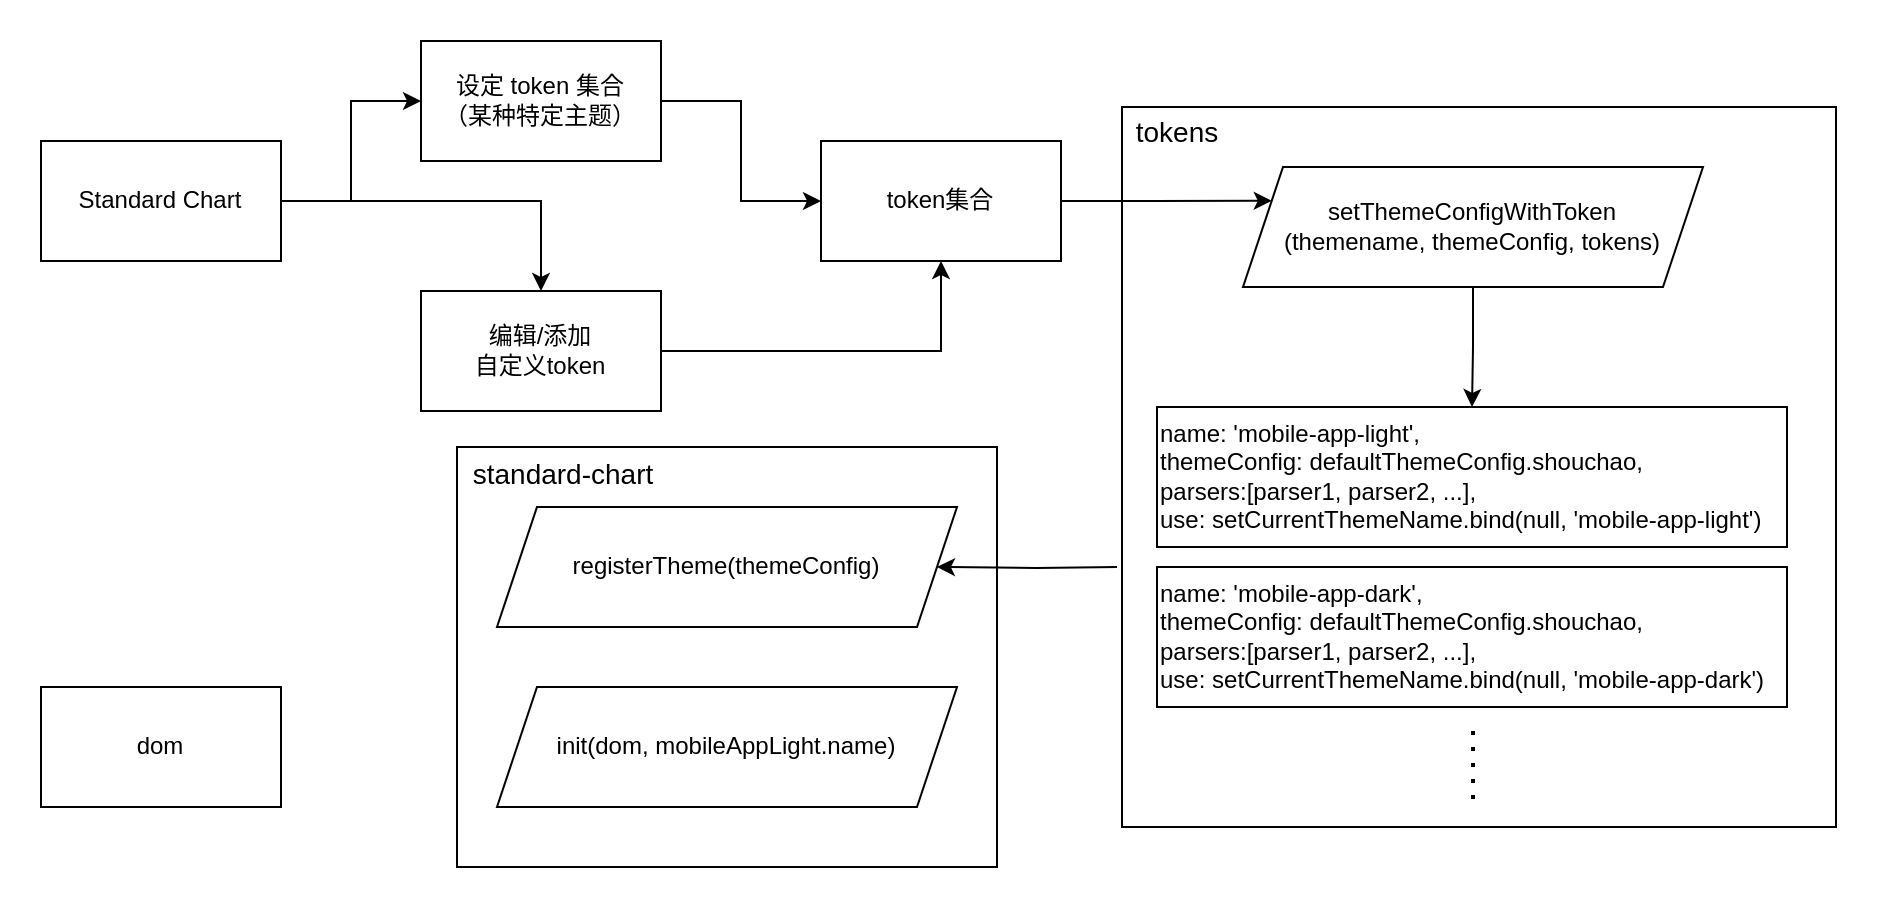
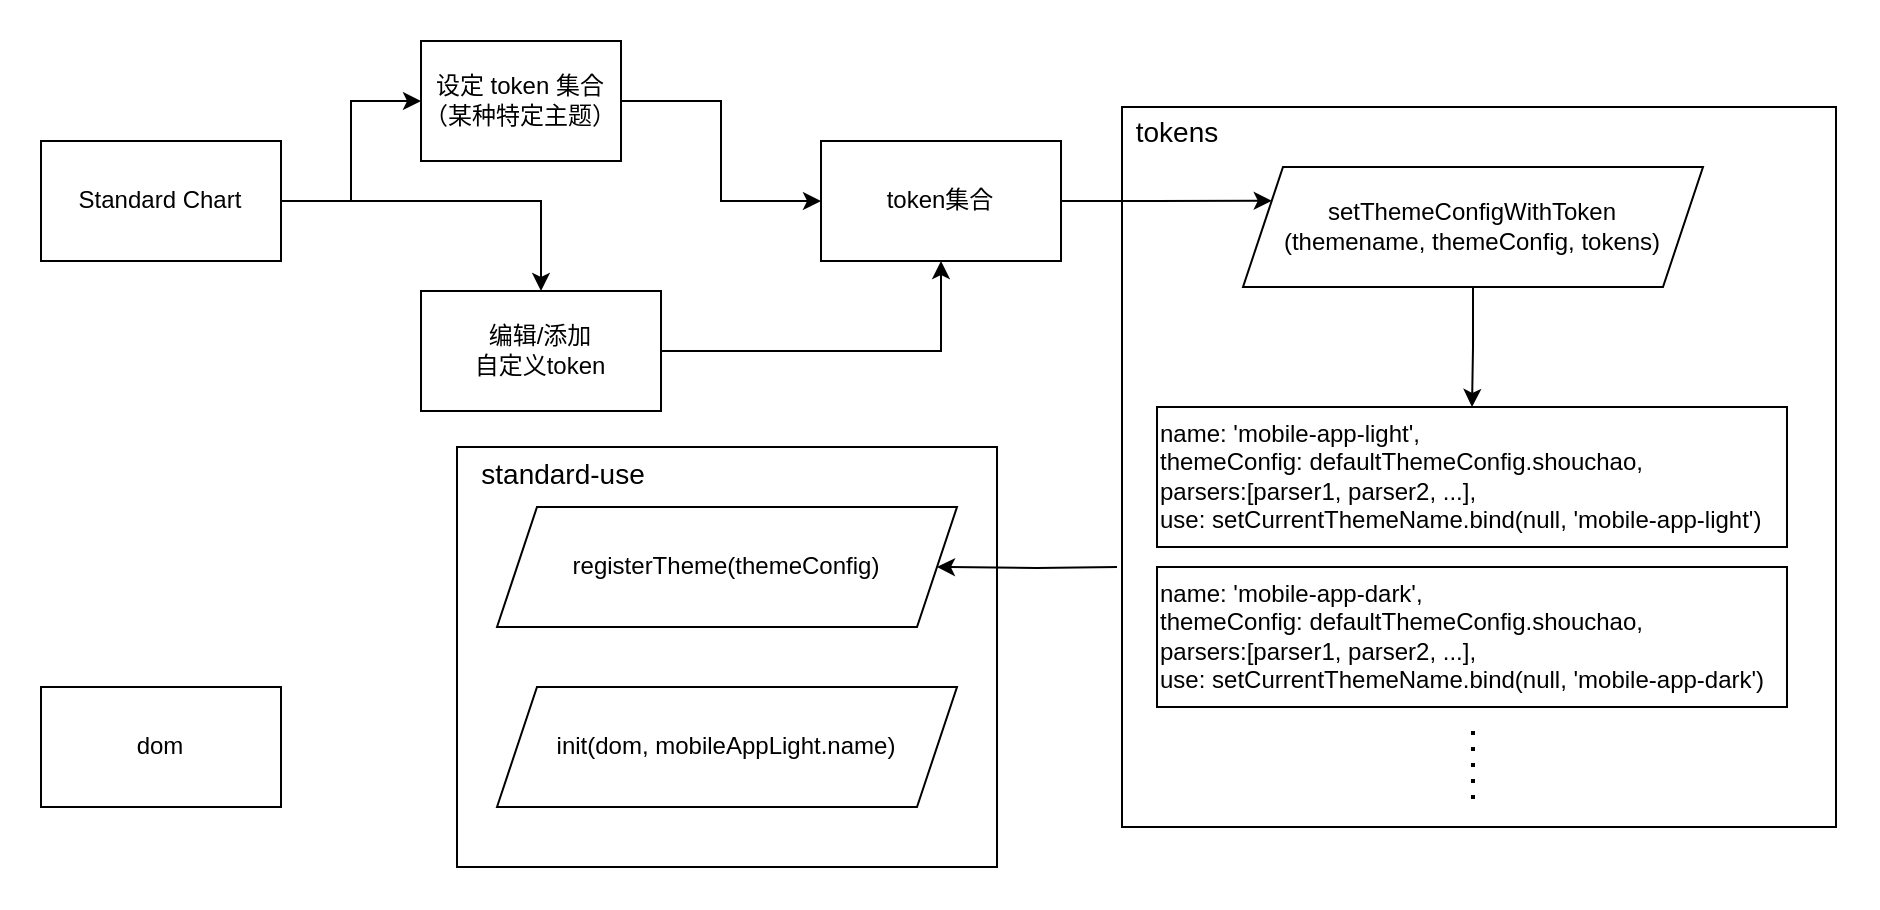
(541, 101) -> (521, 101)
(564, 469) -> (564, 469)
